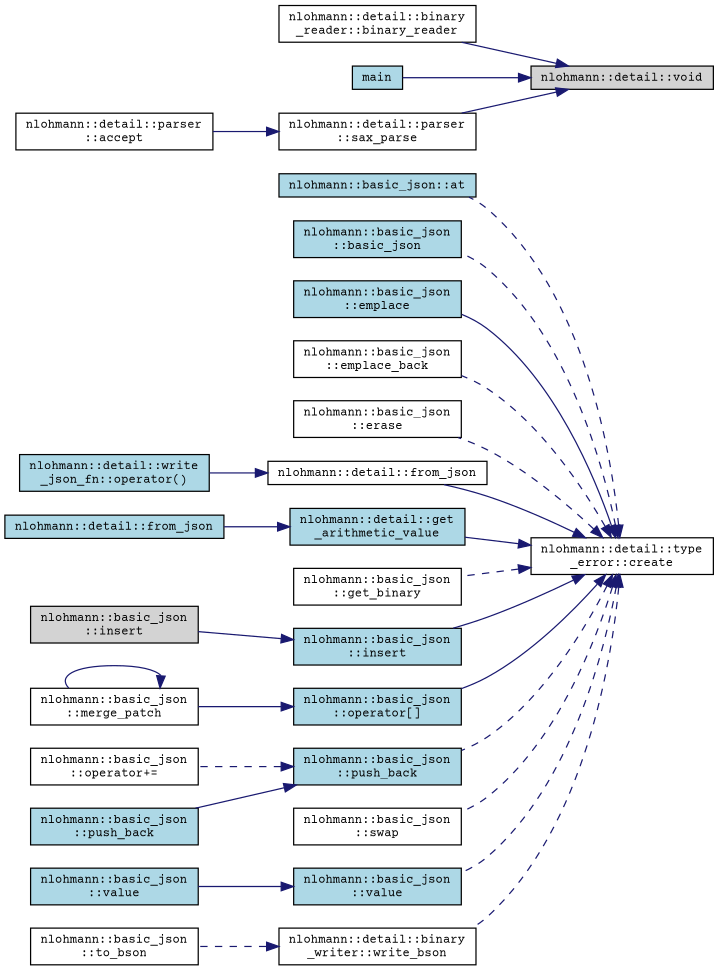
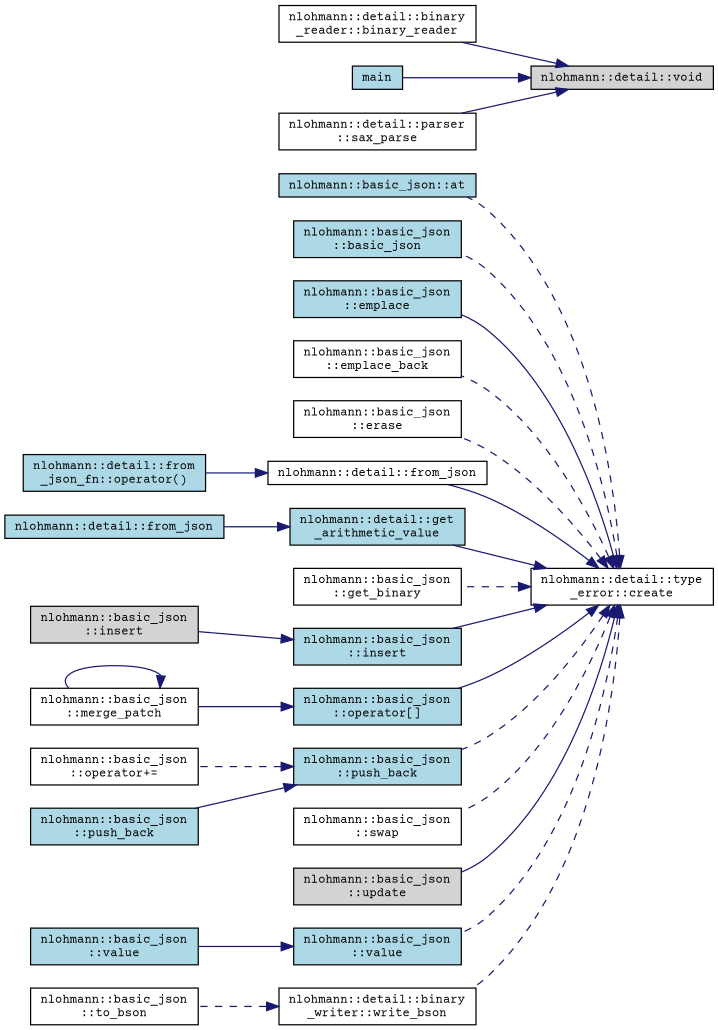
(114, 132) -> none
(114, 473) -> (114, 473)
none -> (377, 887)
